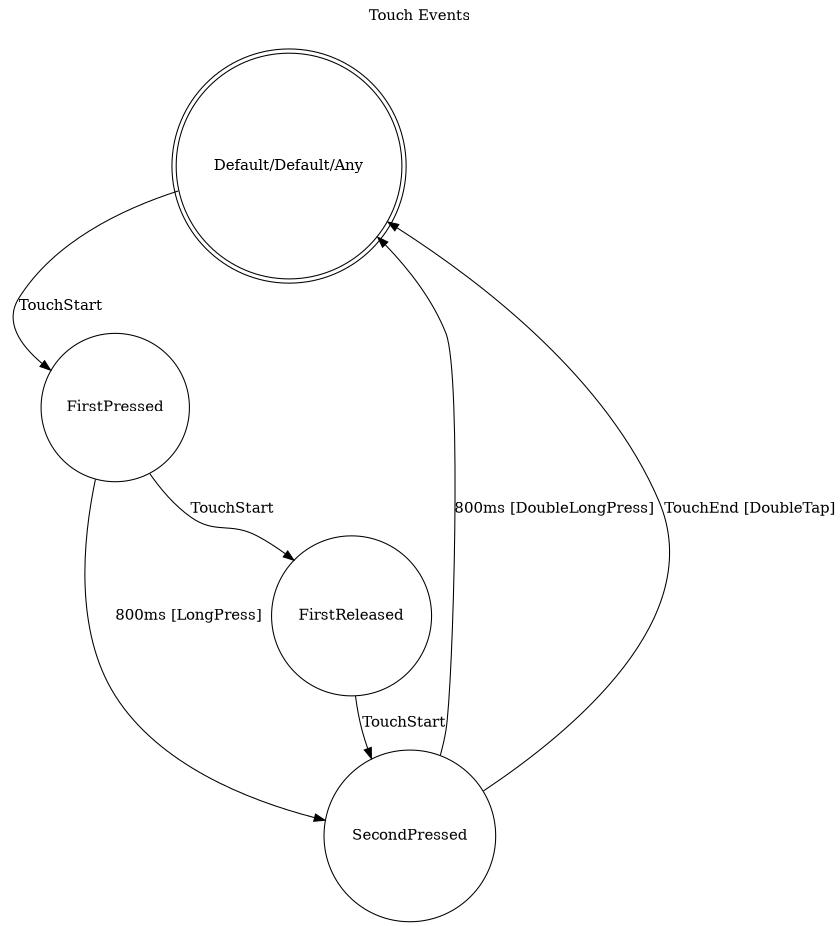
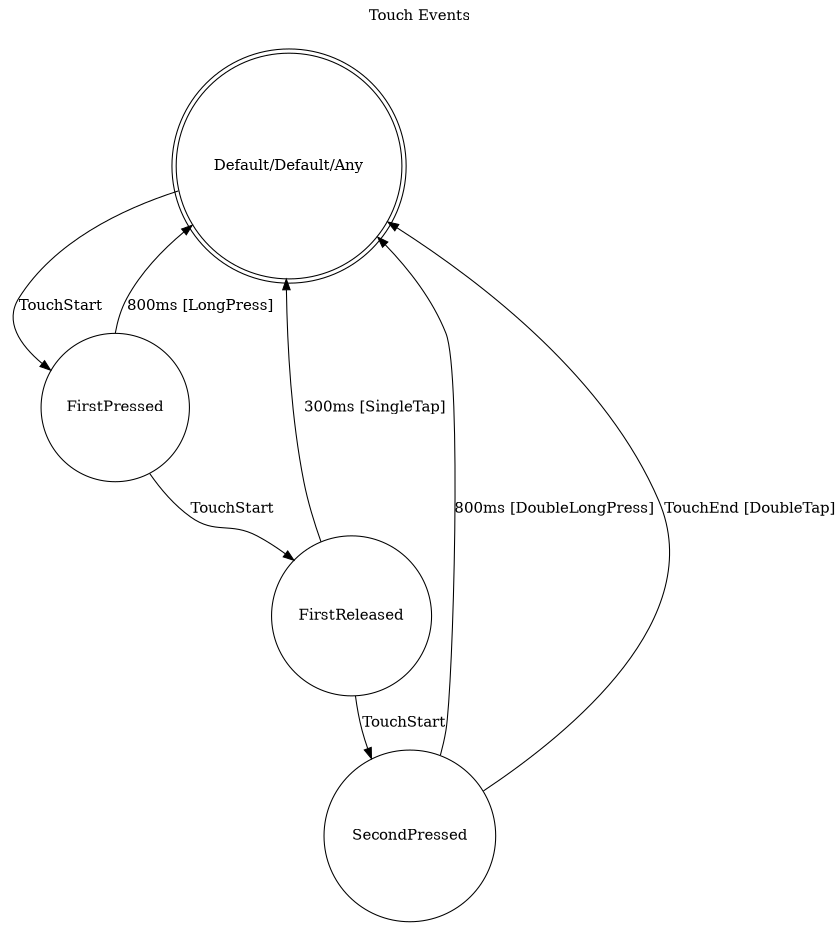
none -> (294, 417)
(120, 702) -> (141, 277)
